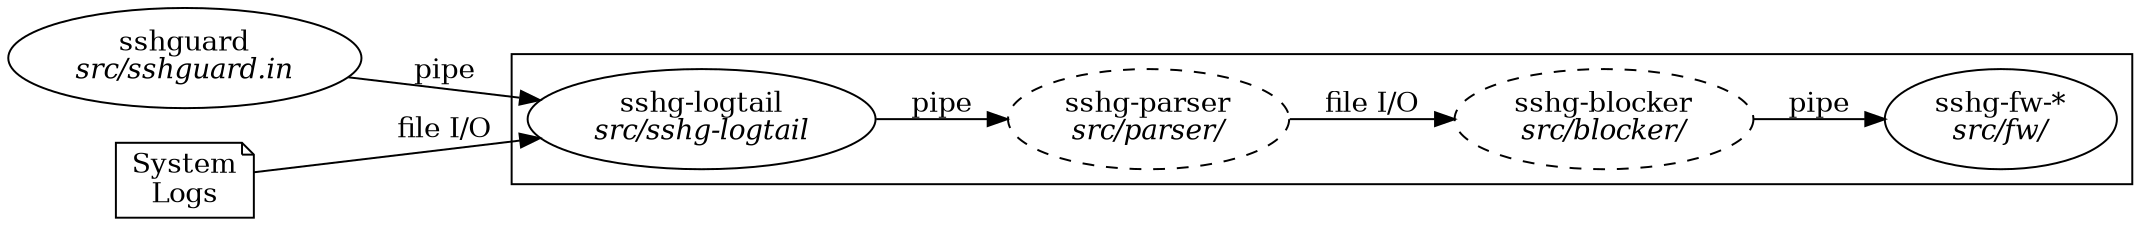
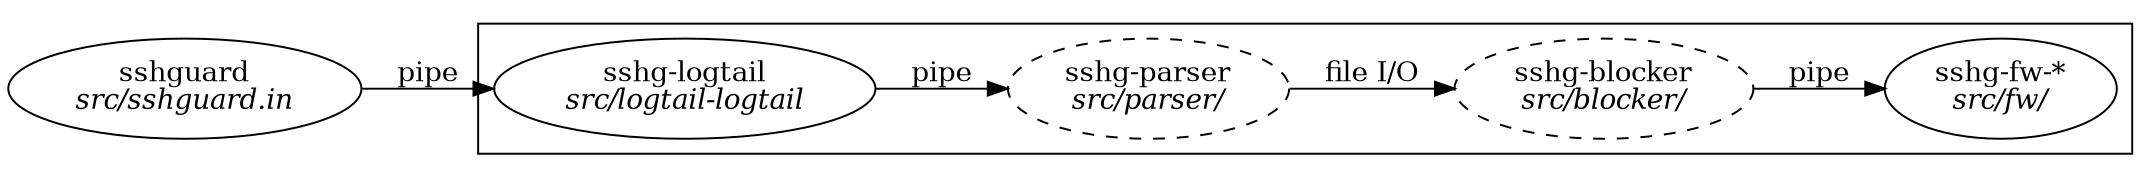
(702, 131) -> (685, 101)
(185, 180) -> none
